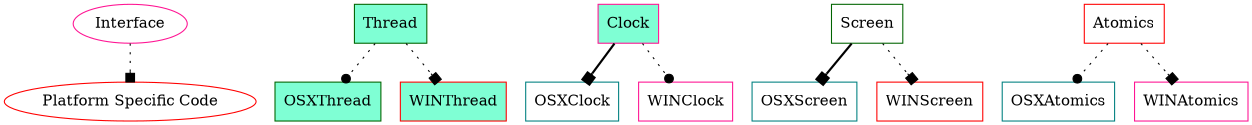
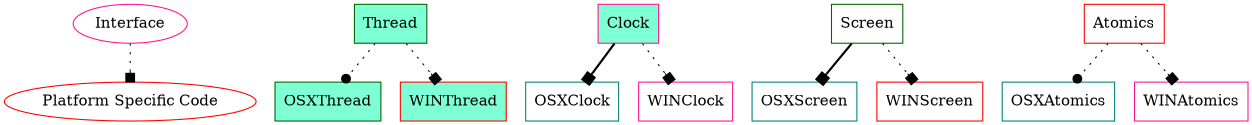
(654, 58) -> (654, 58)
